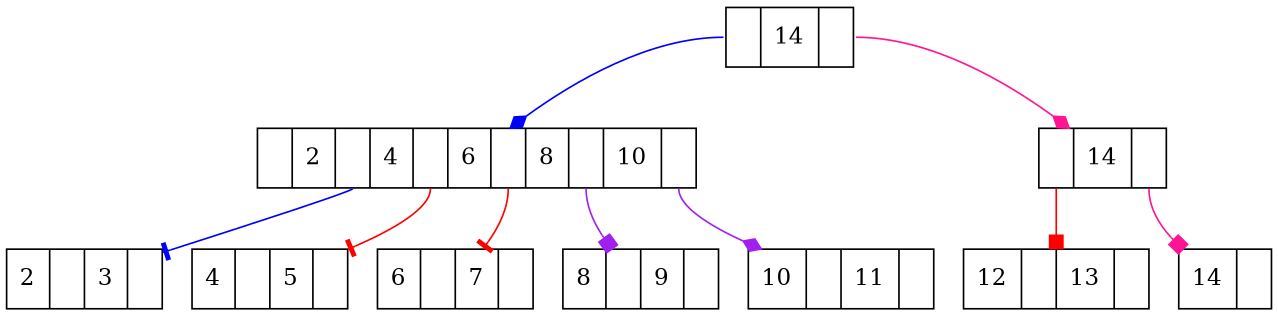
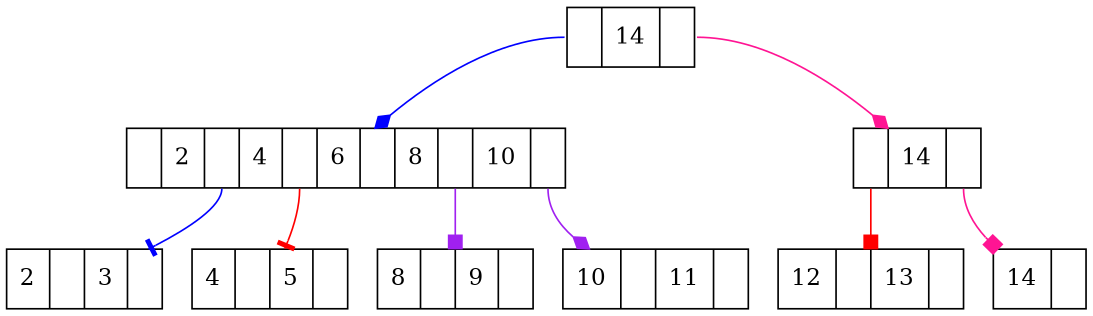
(455, 279) -> none
